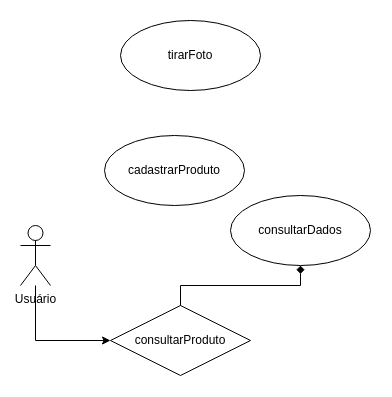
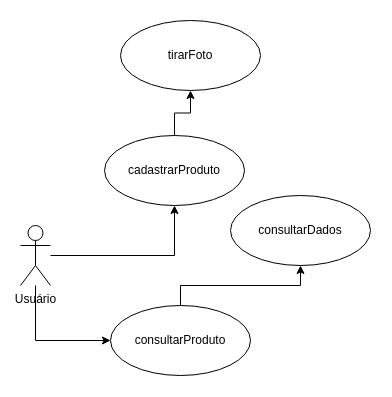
none -> (180, 113)
none -> (134, 256)
(301, 274) -> (301, 273)
(181, 341) -> (181, 341)
